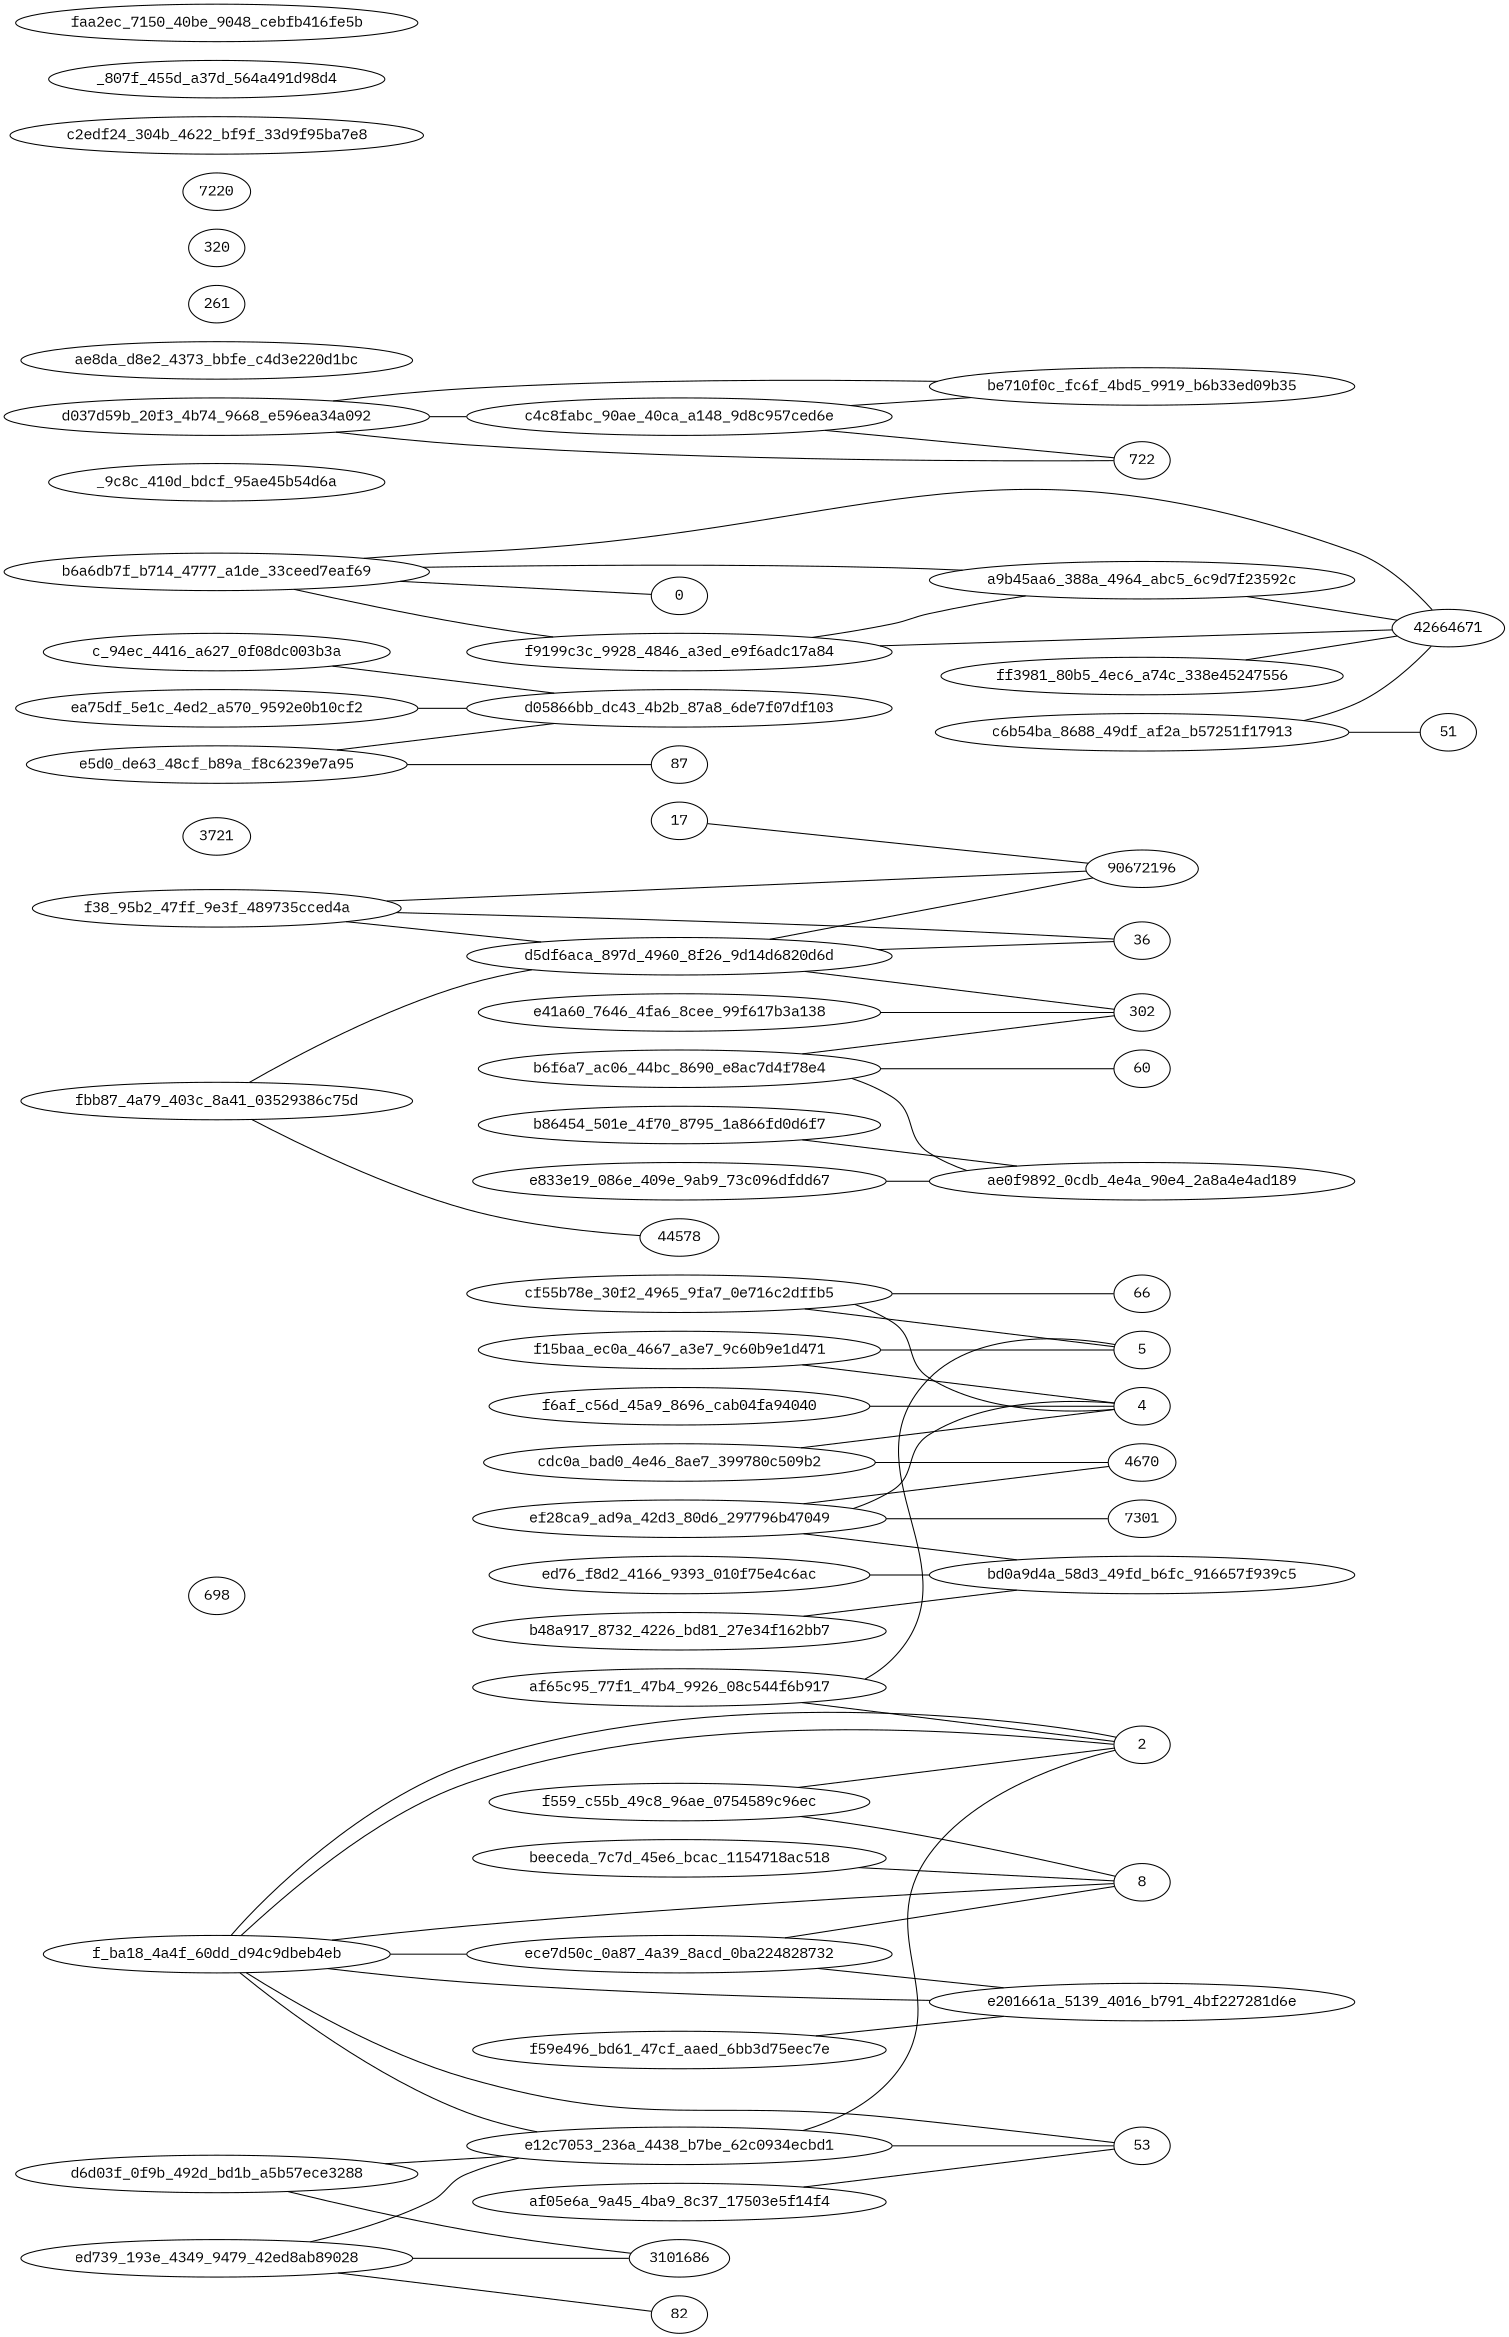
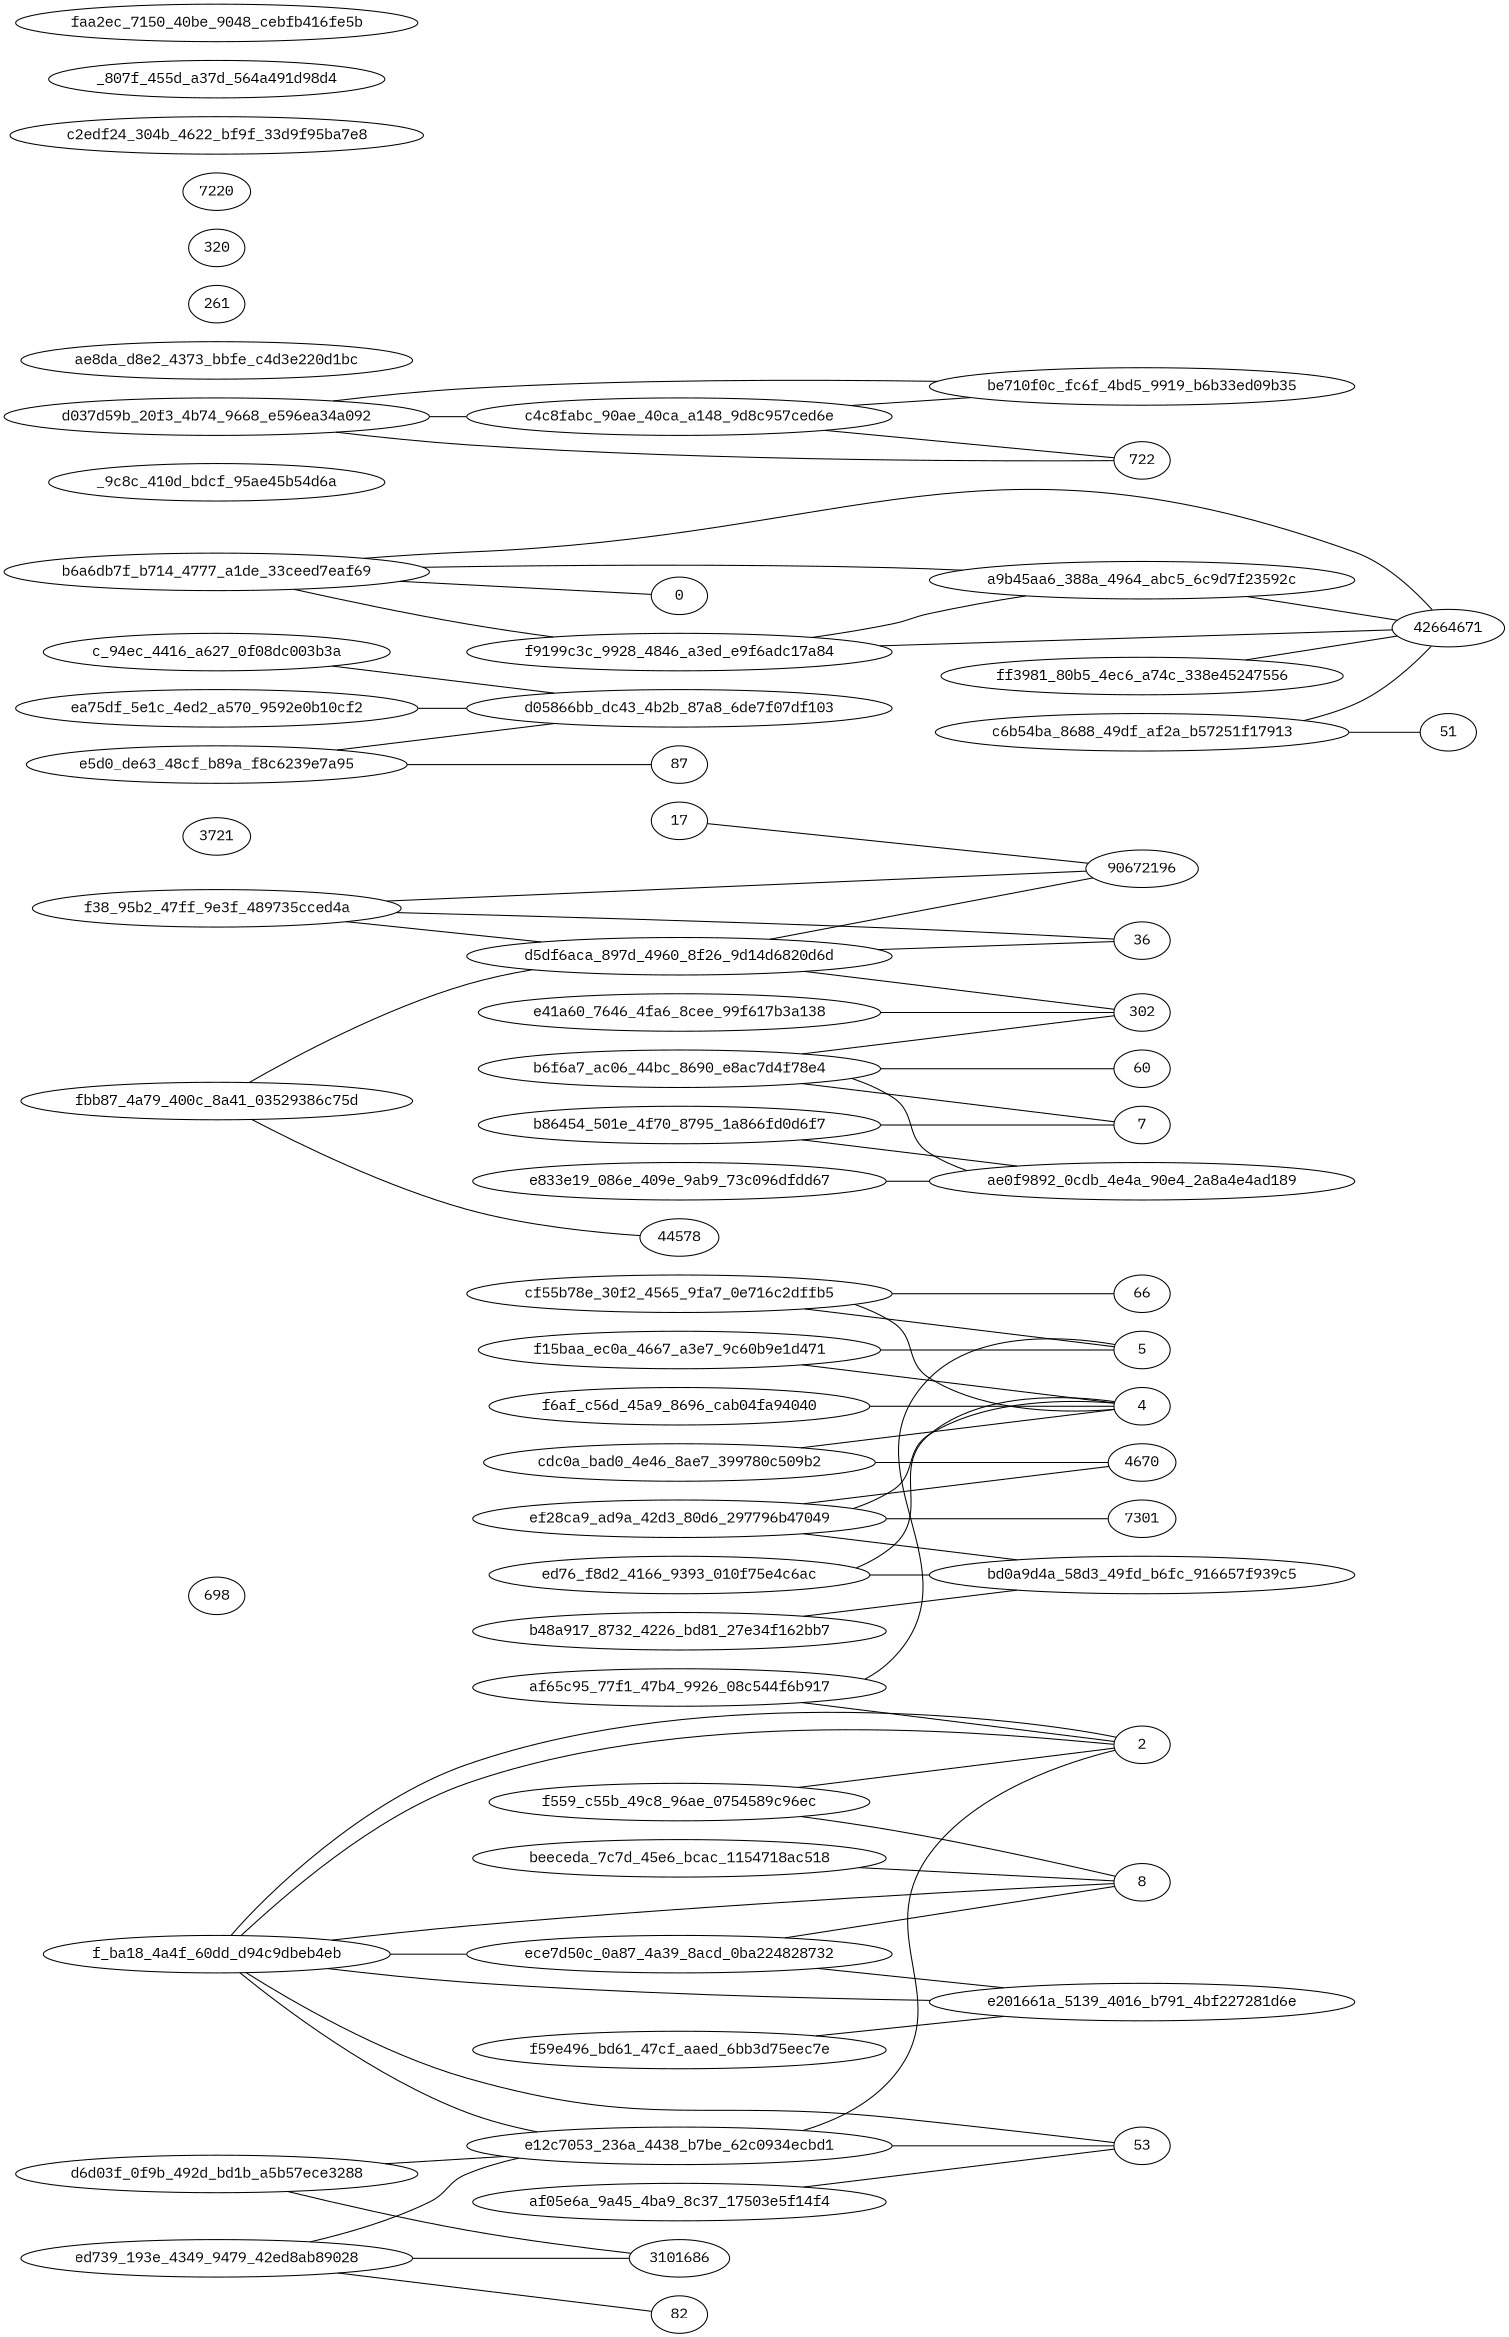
(217, 1101) -> (217, 1101)
none -> (1142, 1125)
(679, 1294) -> (679, 1294)
none -> (941, 1427)
